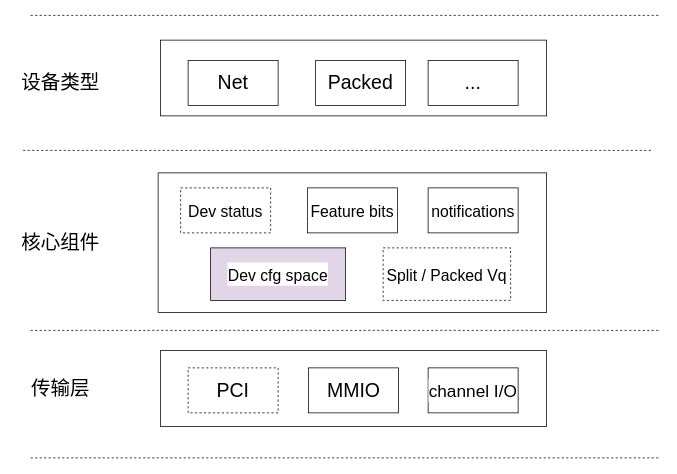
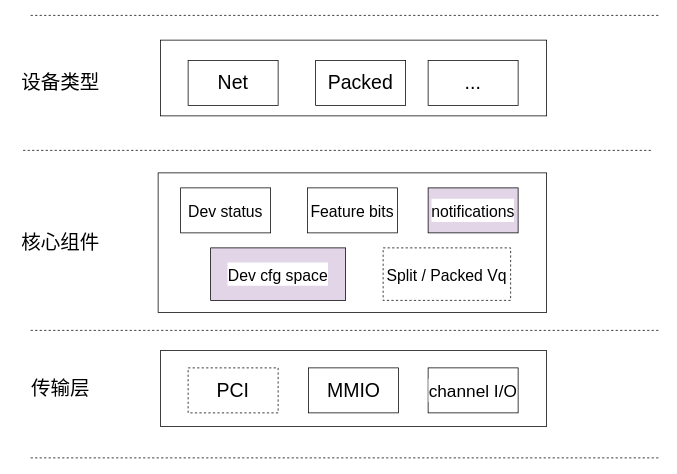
(225, 210) -> (225, 210)
(473, 210) -> (473, 210)
